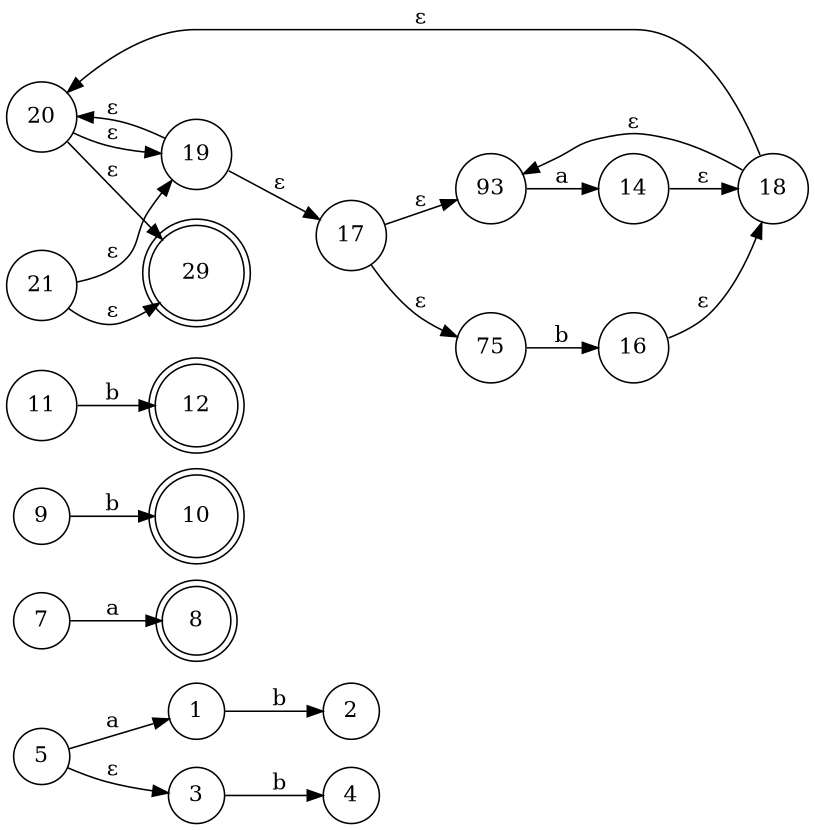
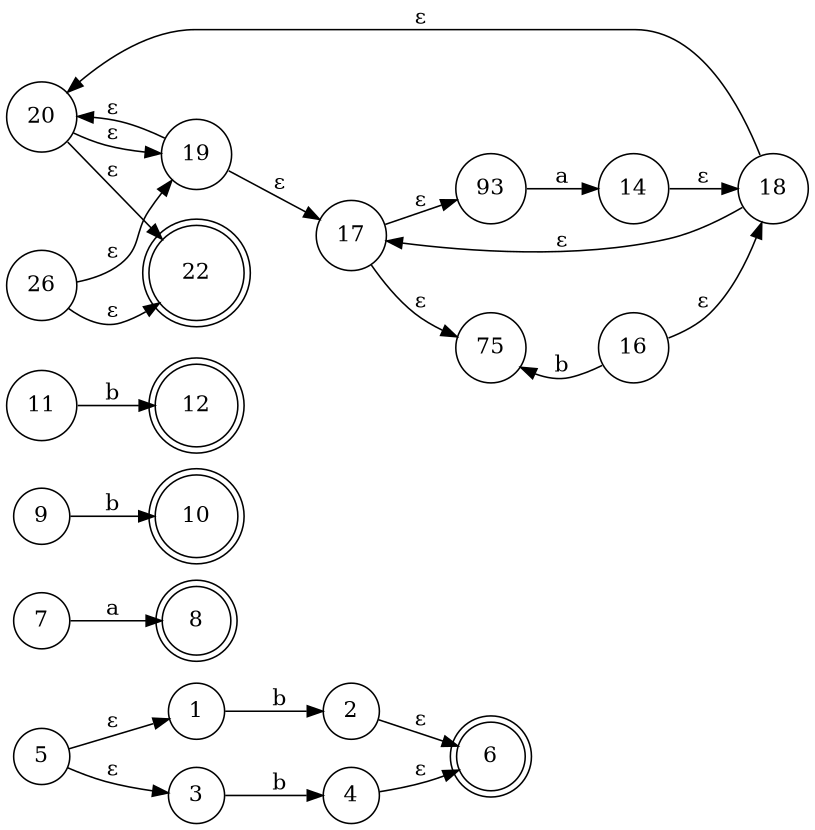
(640, 134) -> (576, 251)
(197, 273) -> (197, 273)
(42, 285) -> (42, 285)
(554, 348) -> (569, 378)
(113, 721) -> (113, 721)
none -> (491, 756)
